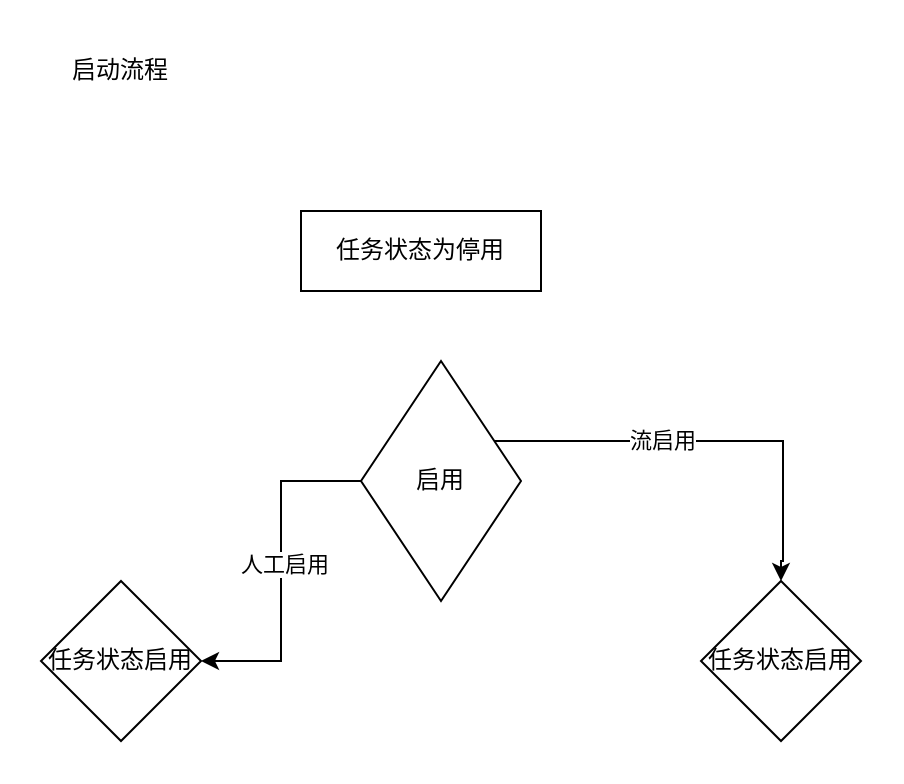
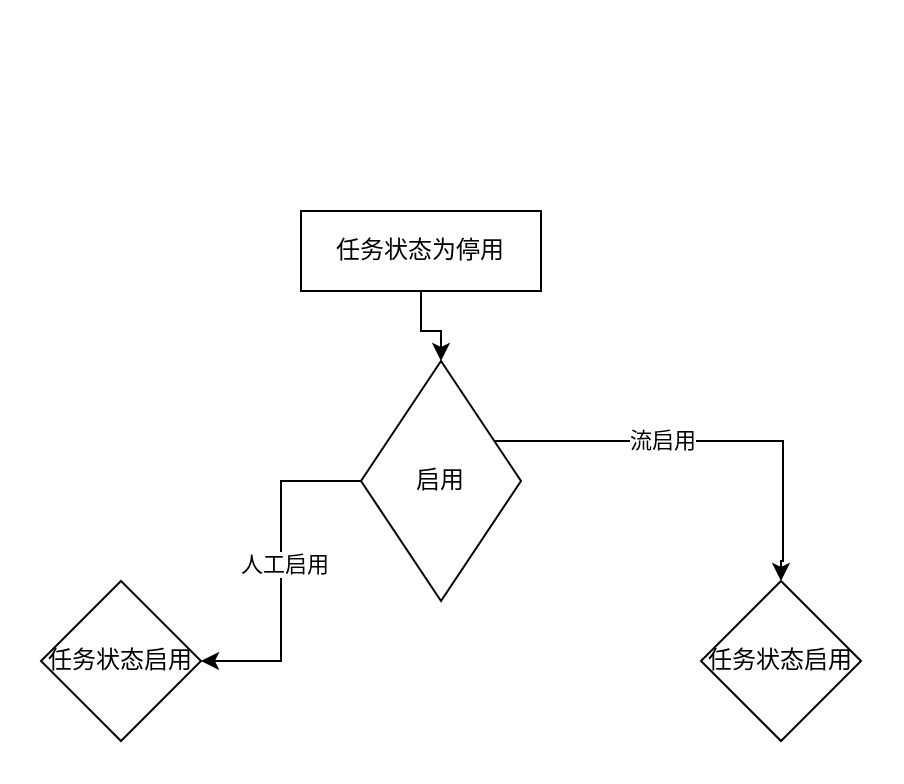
(121, 71) -> none
none -> (421, 329)
